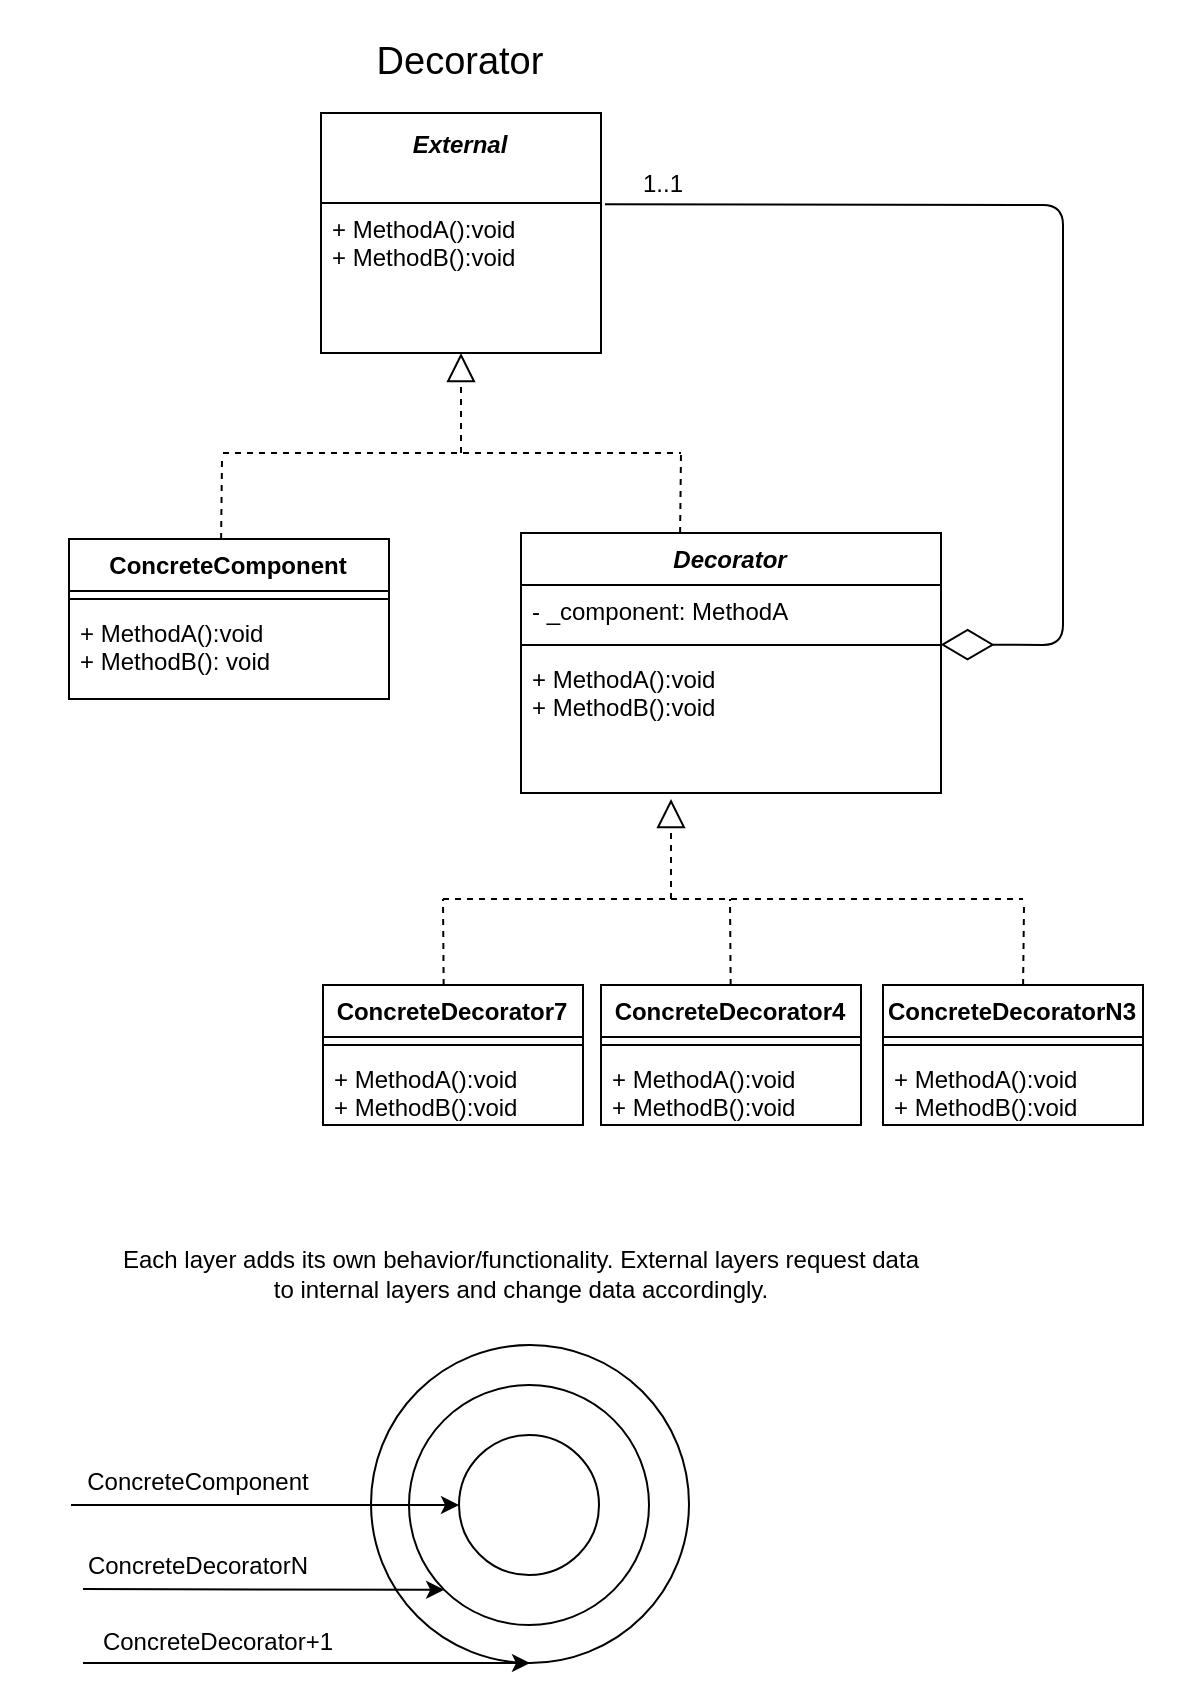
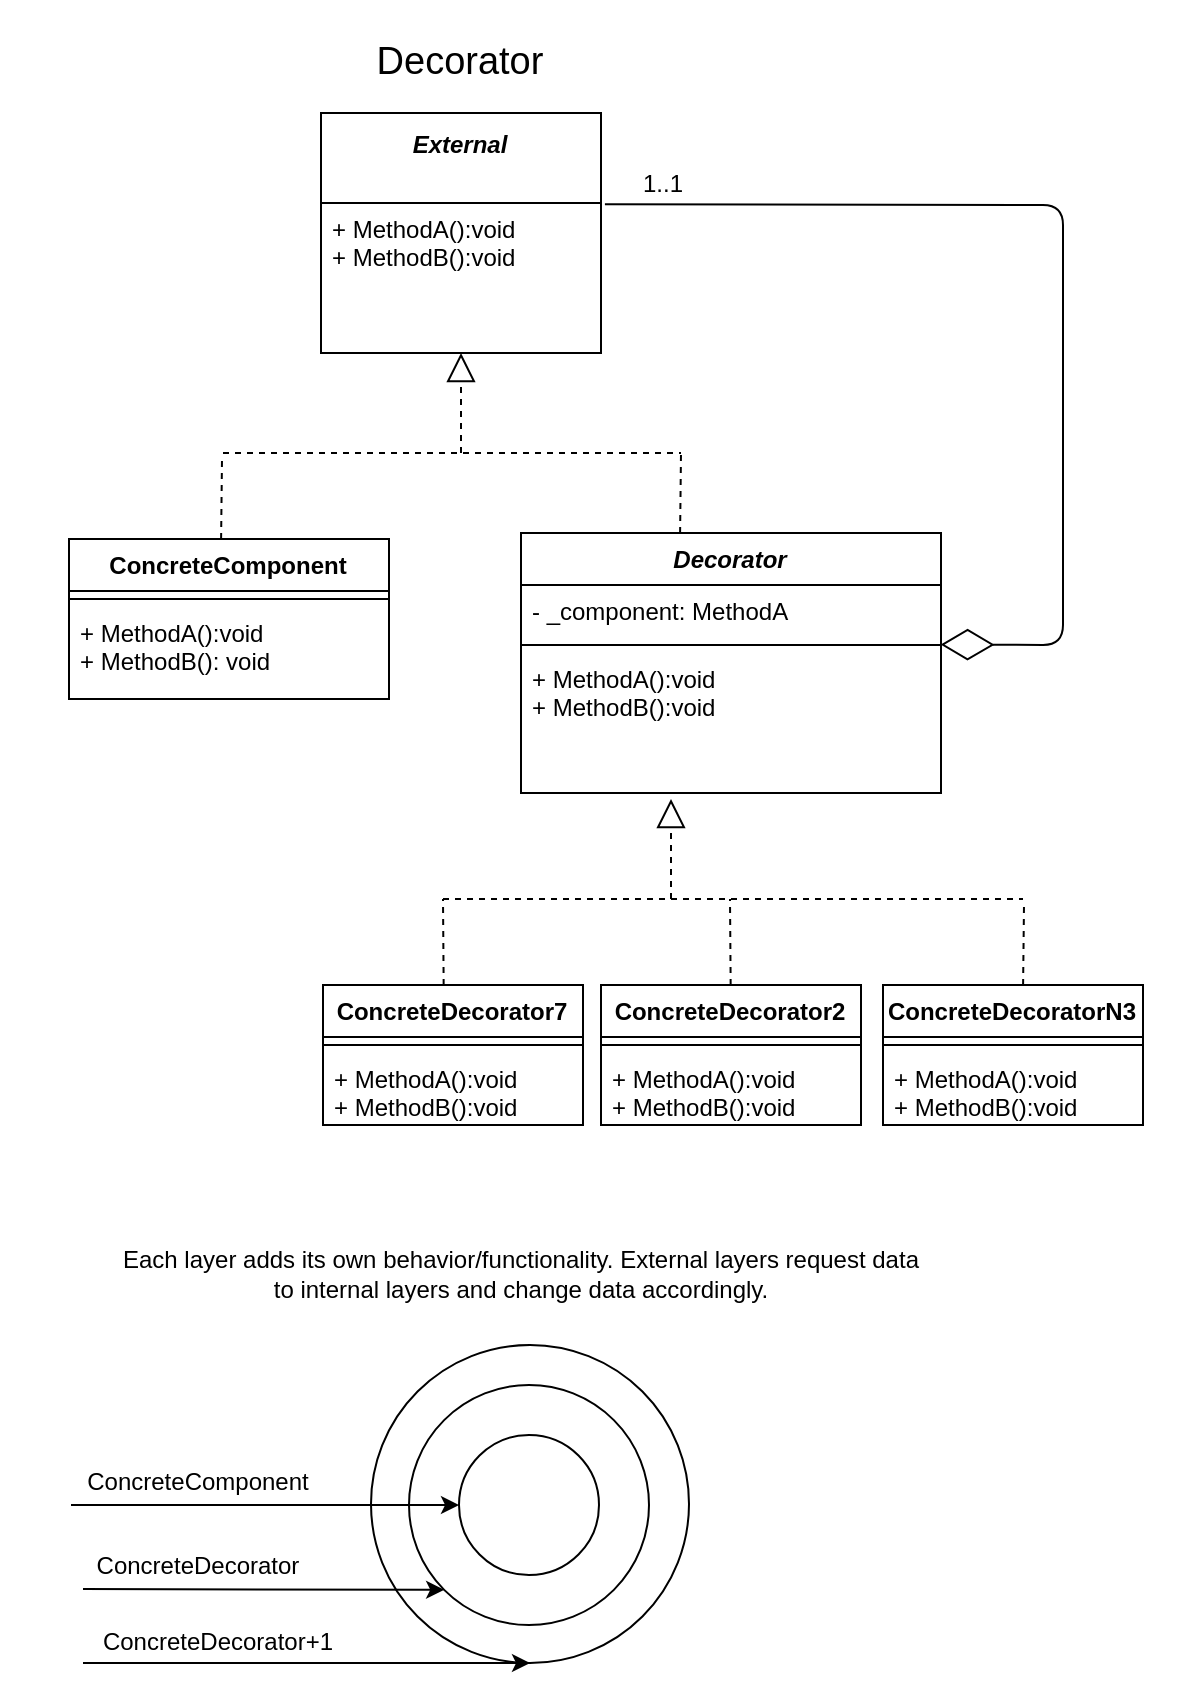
(730, 1012) -> (730, 1012)
(199, 1567) -> (199, 1567)
